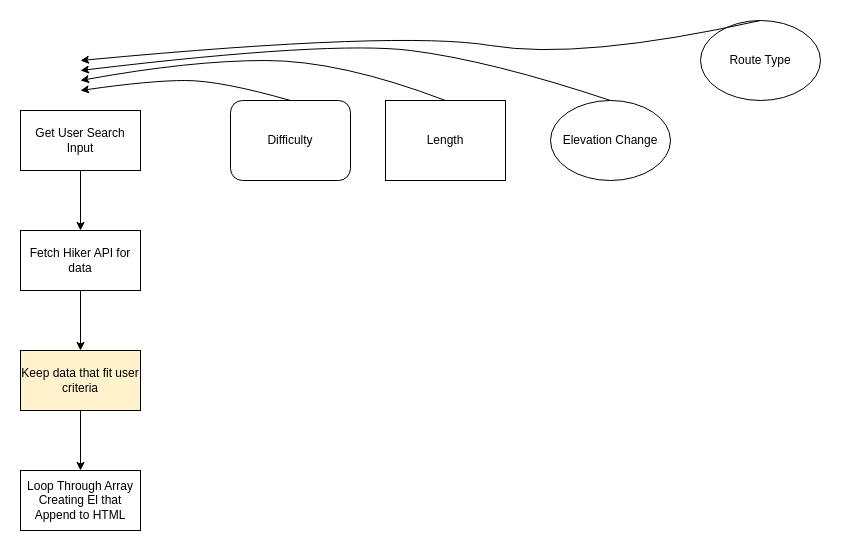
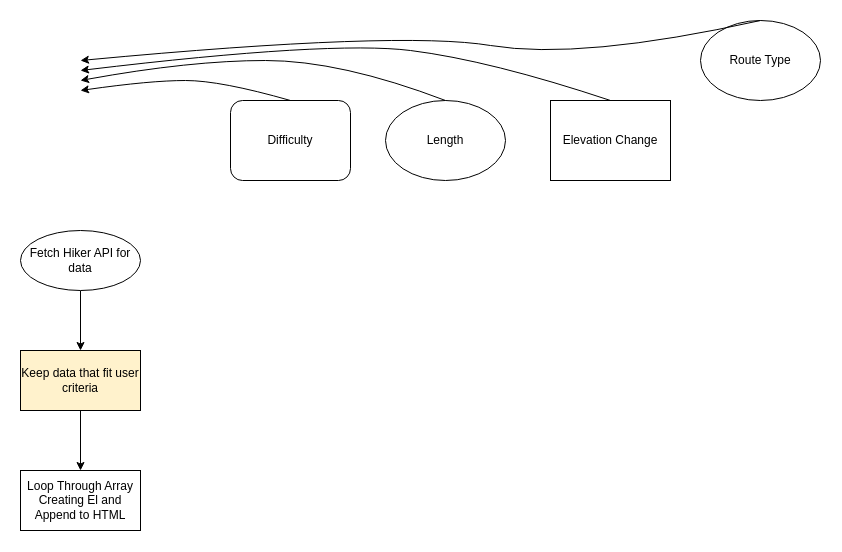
(81, 141) -> none
(446, 141) -> (446, 141)
(611, 141) -> (611, 141)
(81, 197) -> none
(81, 261) -> (81, 261)
(81, 501) -> (81, 501)
